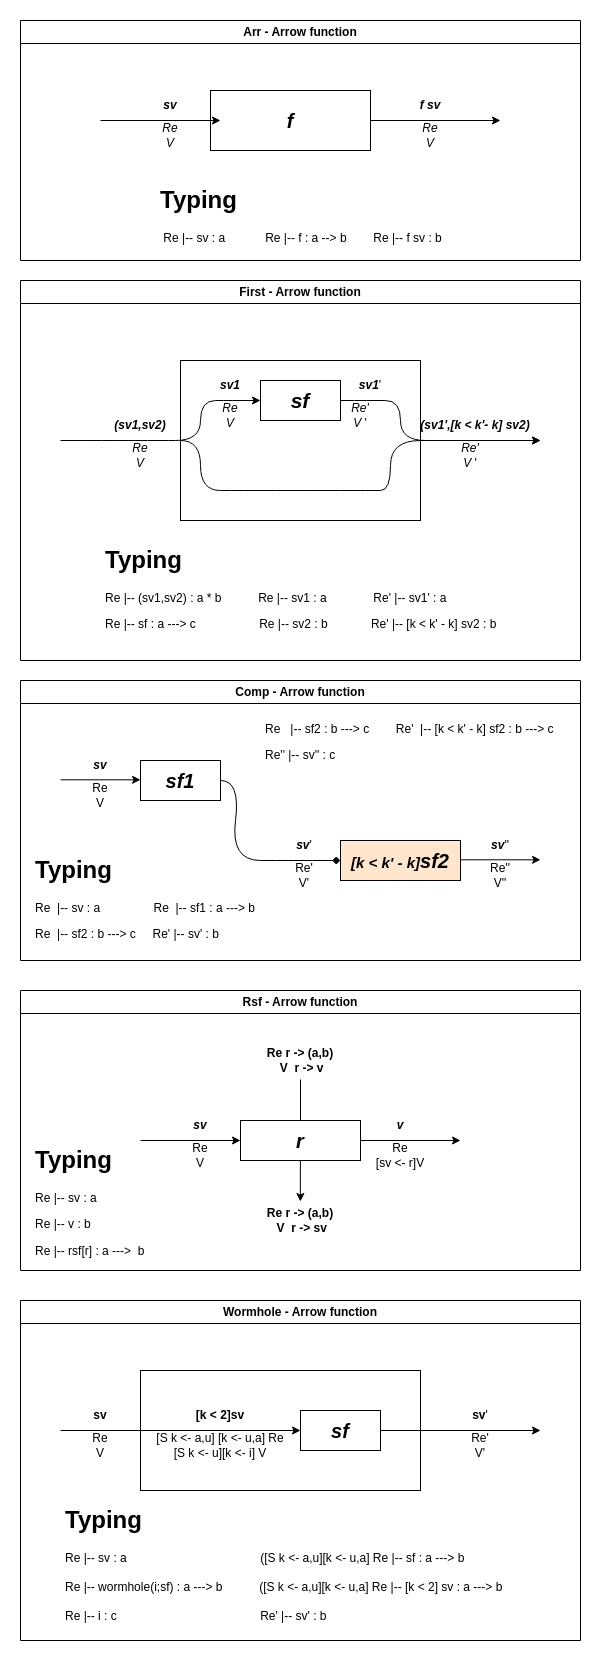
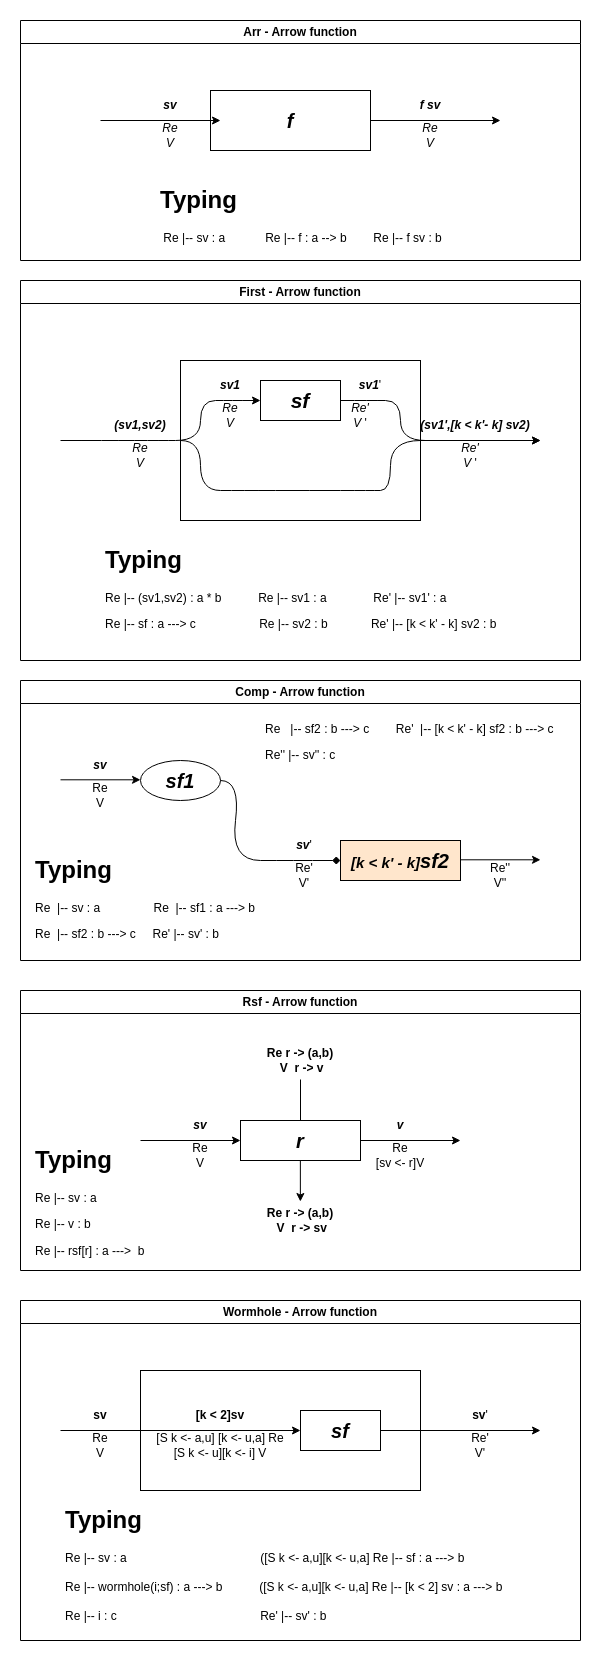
(181, 781) -> (181, 781)
(501, 846) -> none
